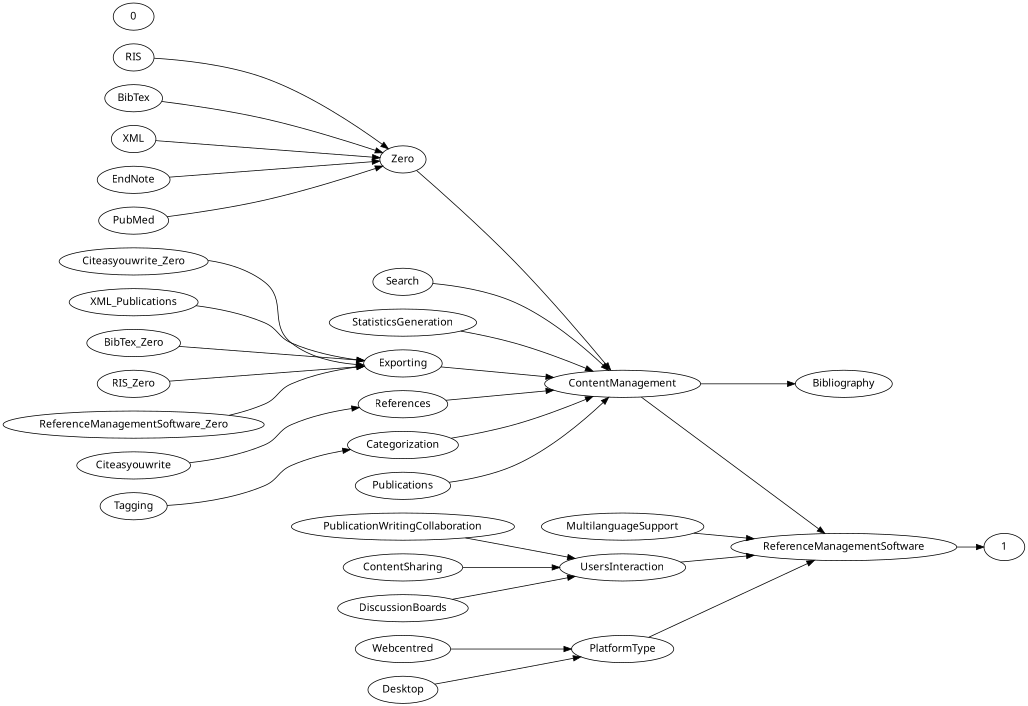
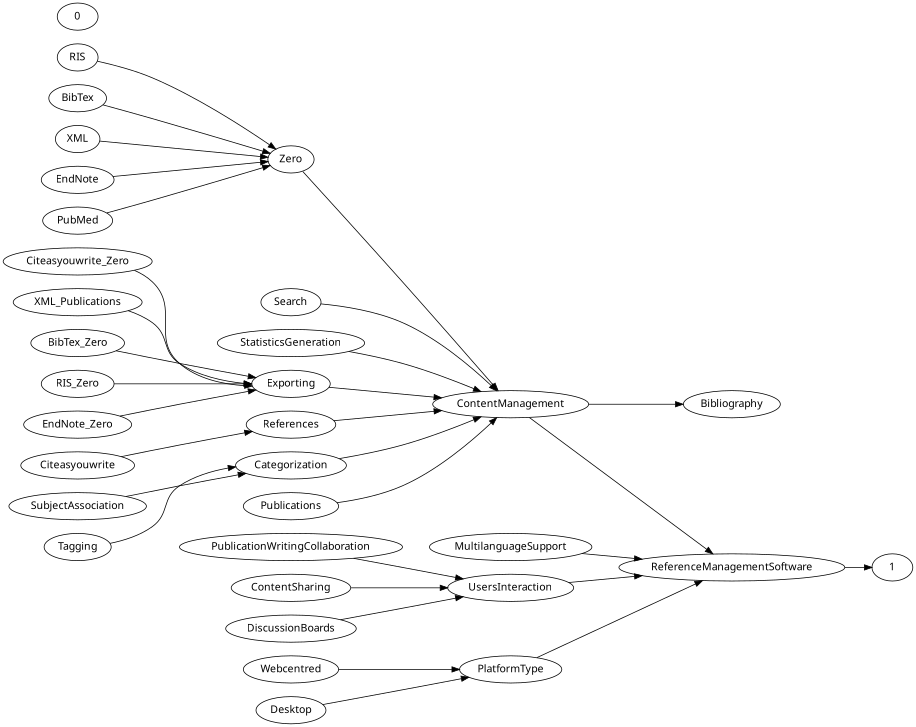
(134, 425) -> (78, 425)
none -> (78, 506)
